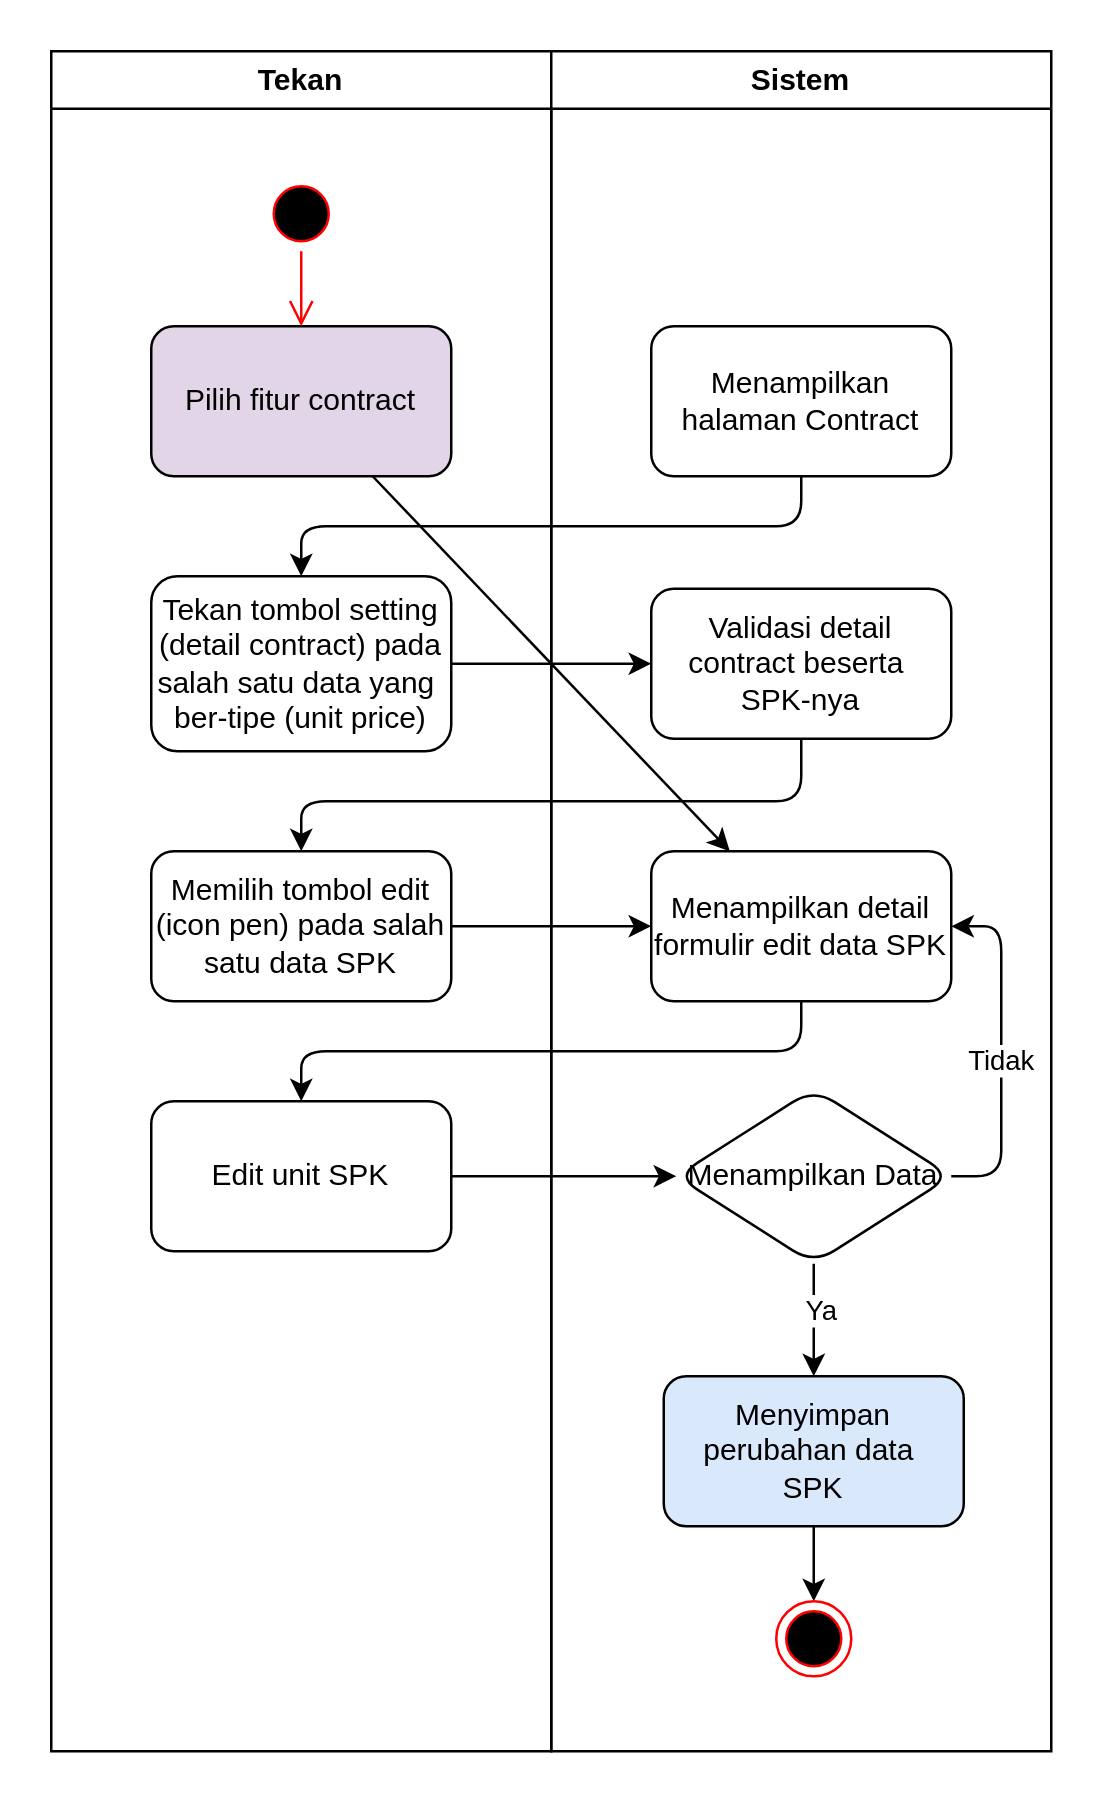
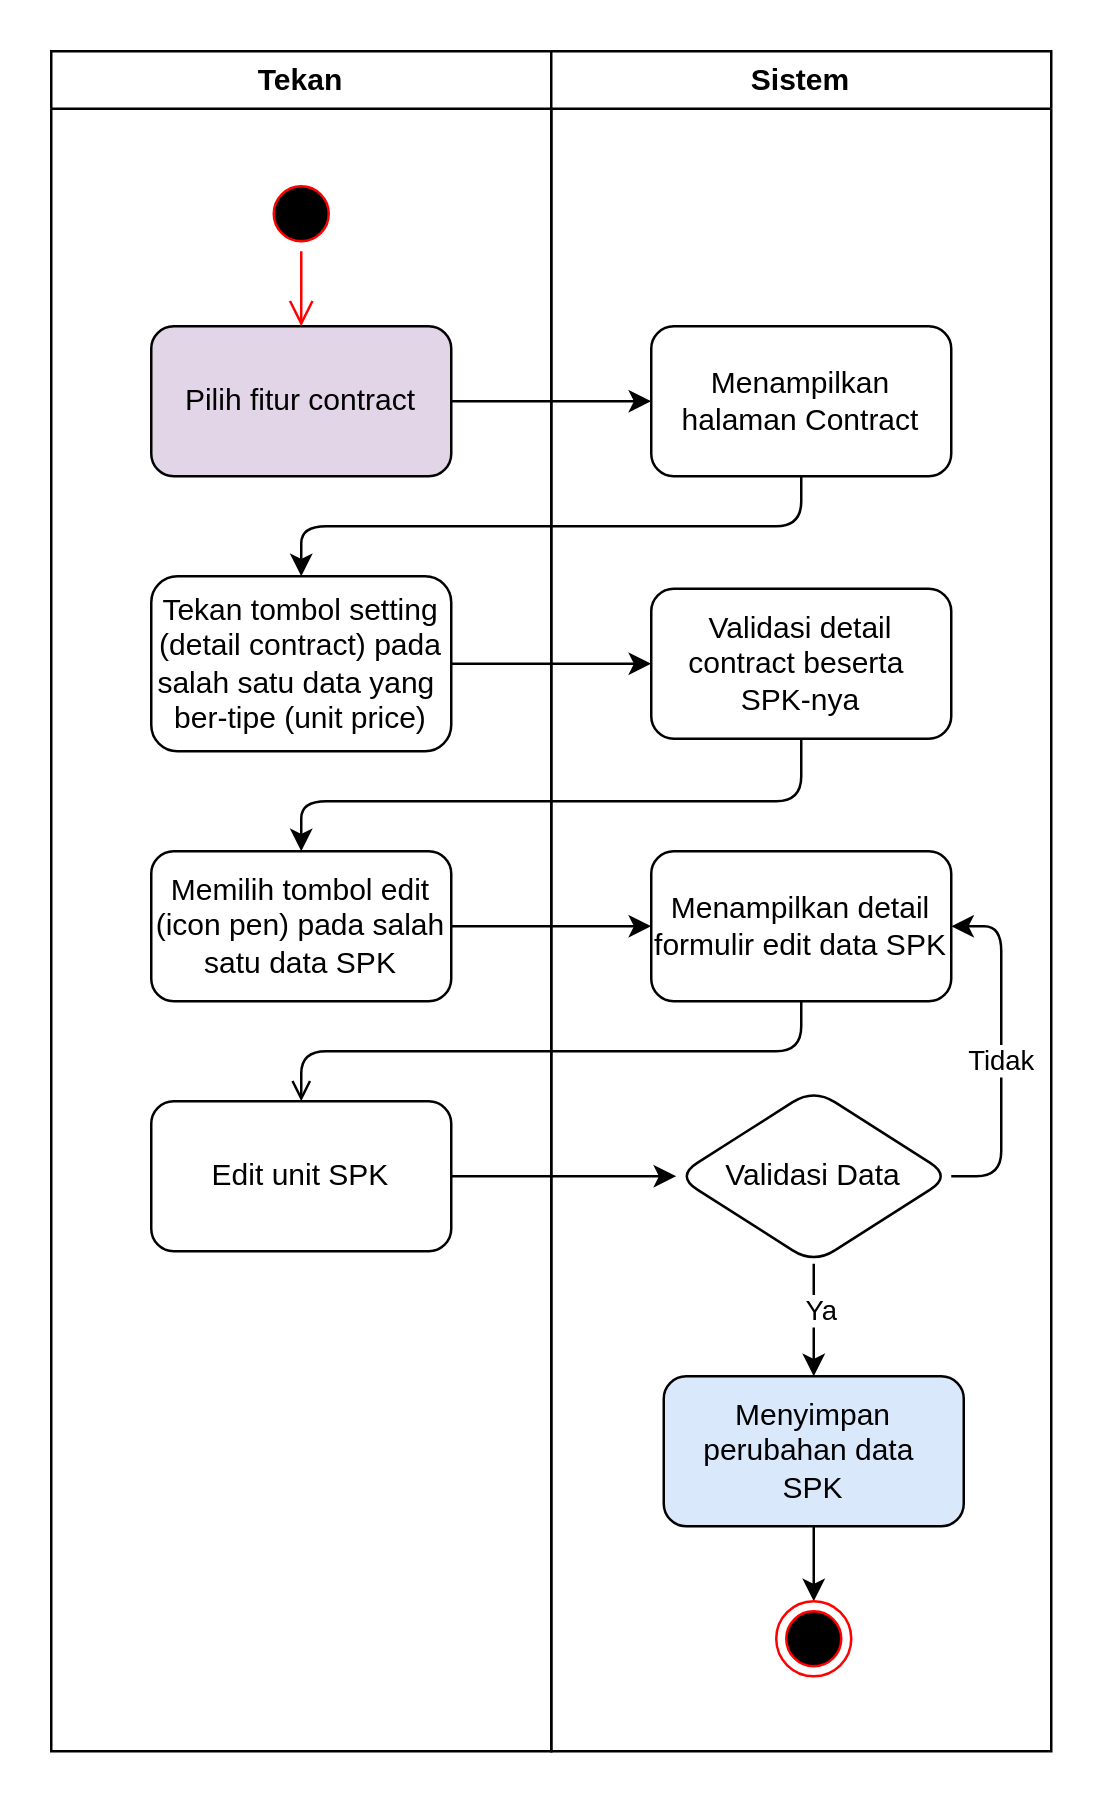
(485, 594) -> (498, 401)
(301, 1083) -> (301, 1087)
(814, 1176) -> (814, 1176)
